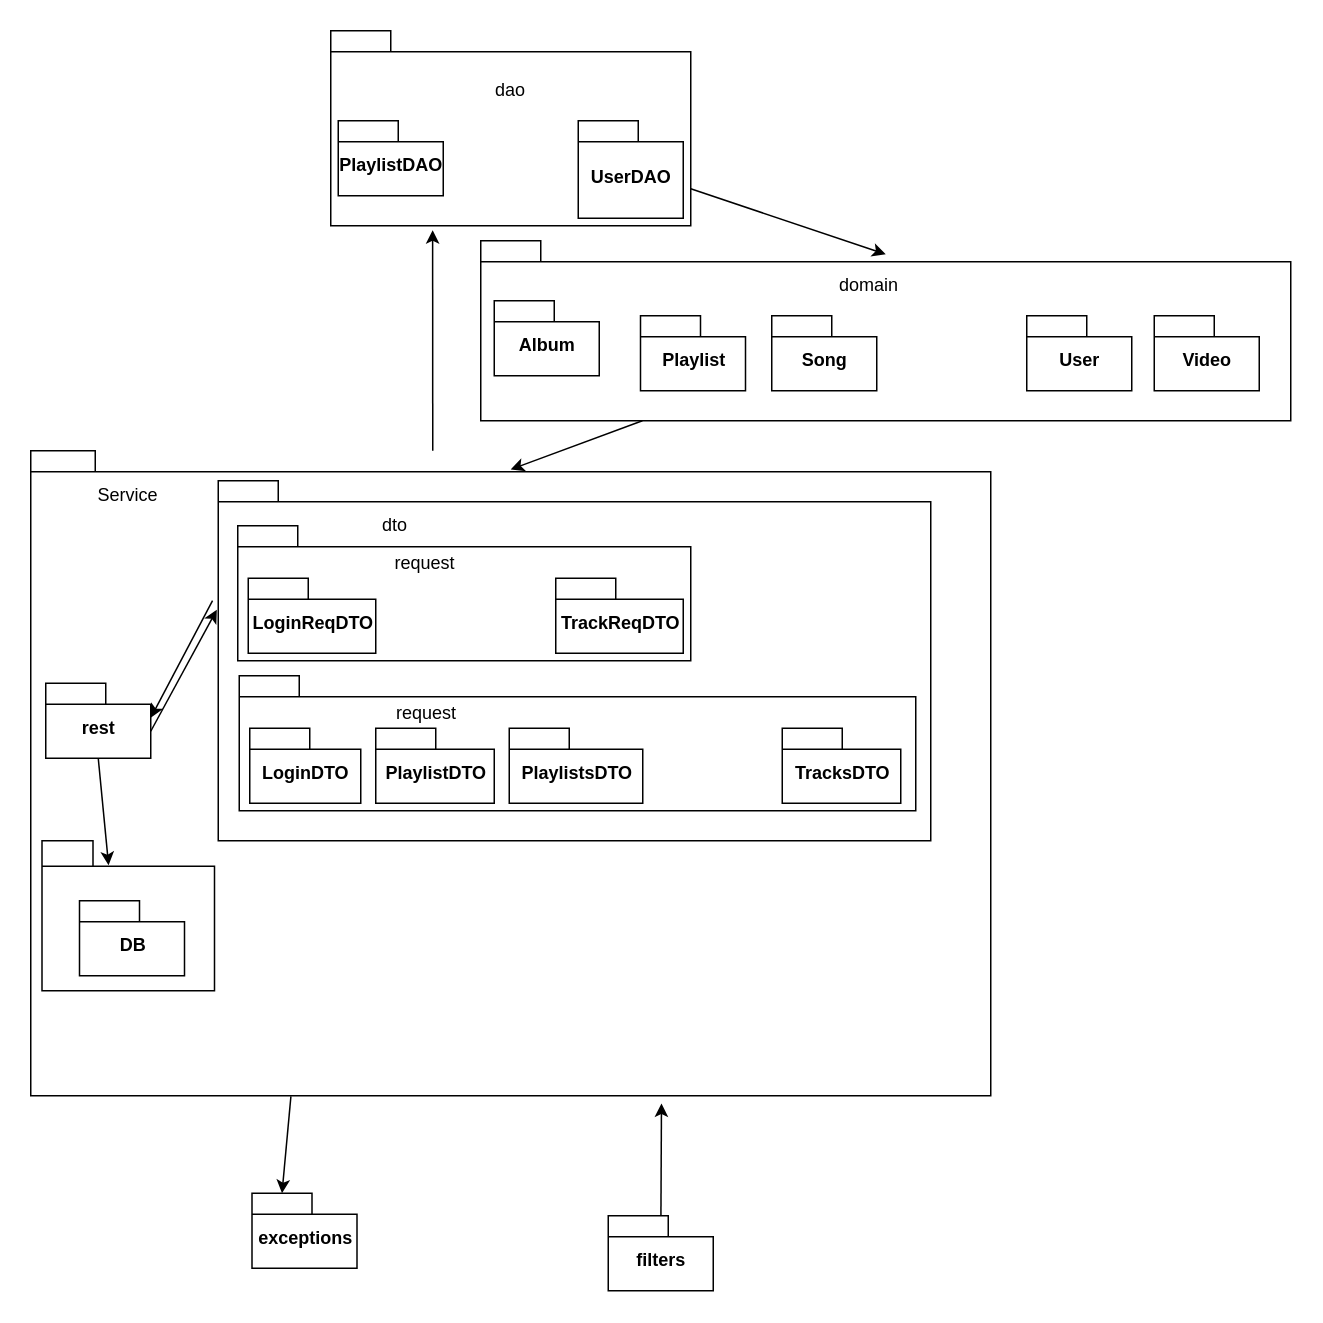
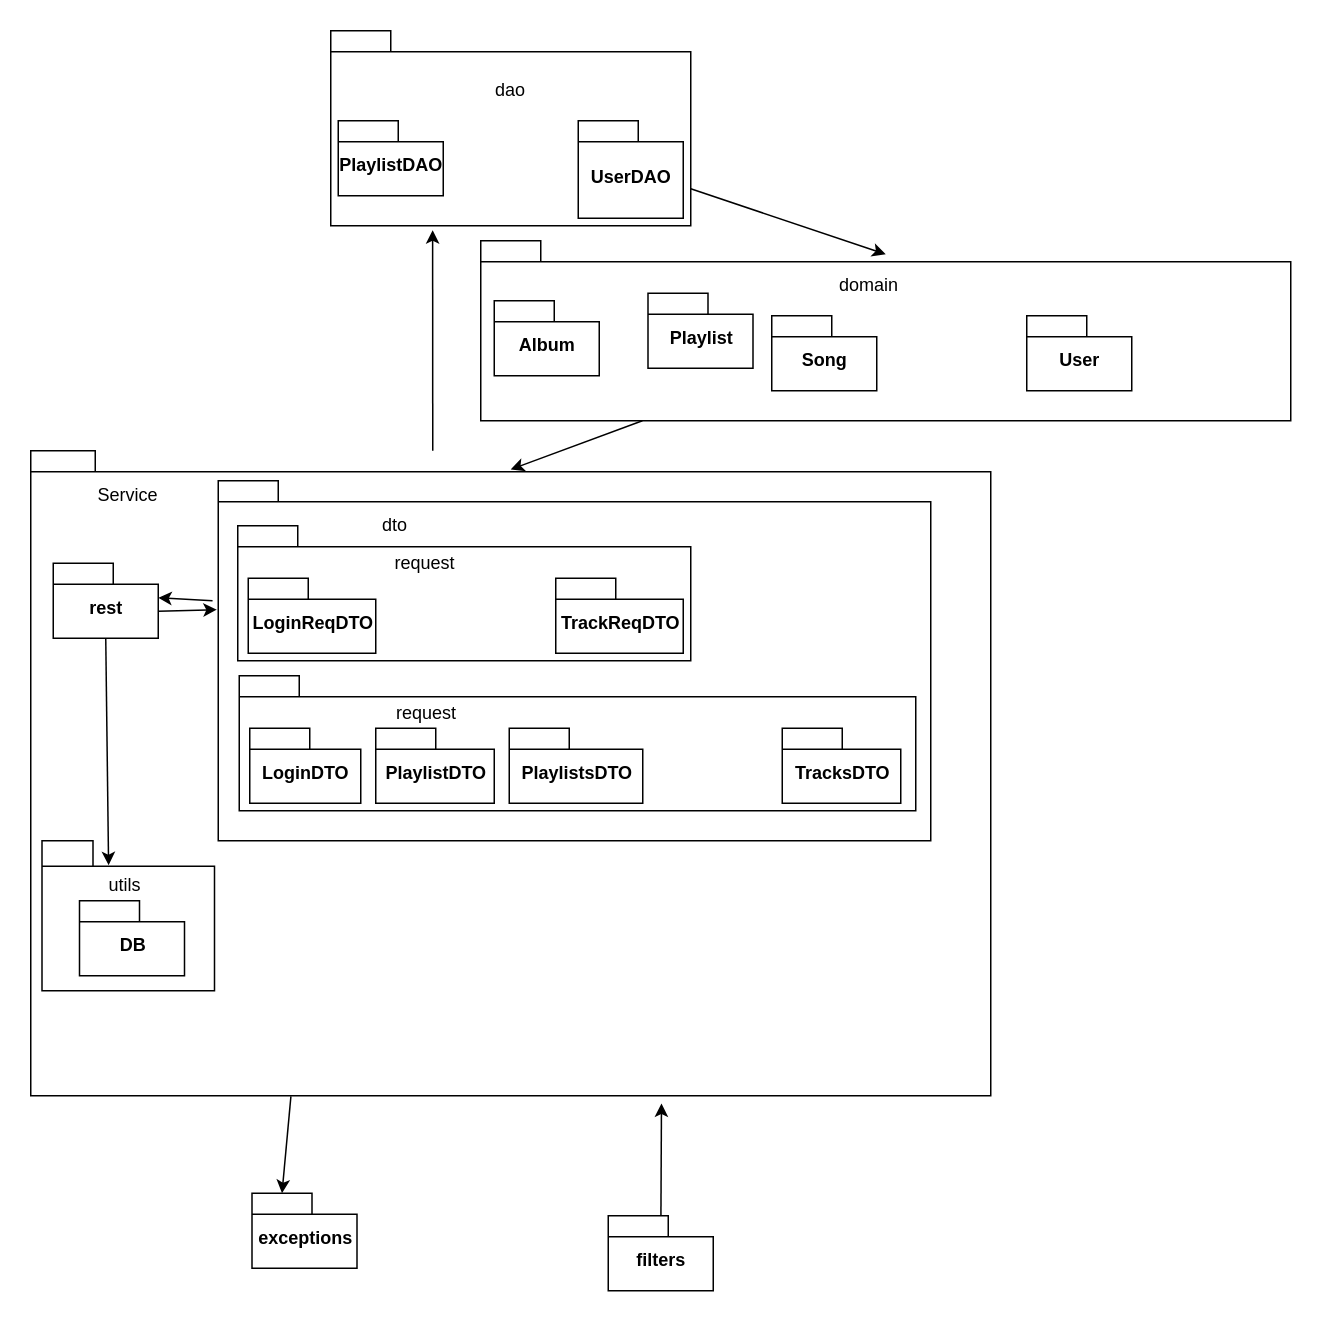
(693, 353) -> (701, 331)
(1207, 353) -> none
(98, 721) -> (106, 601)
none -> (125, 886)
